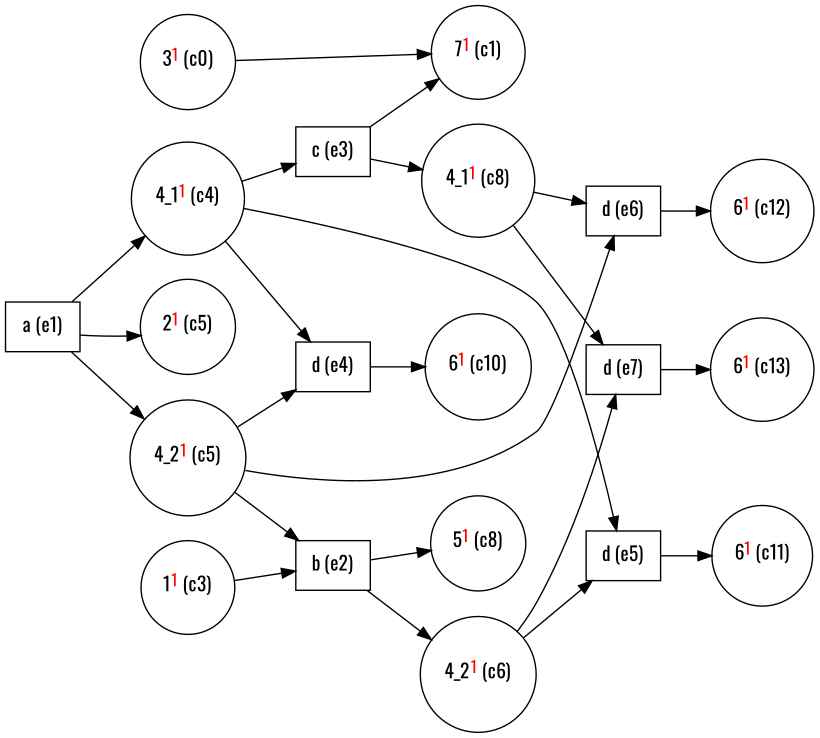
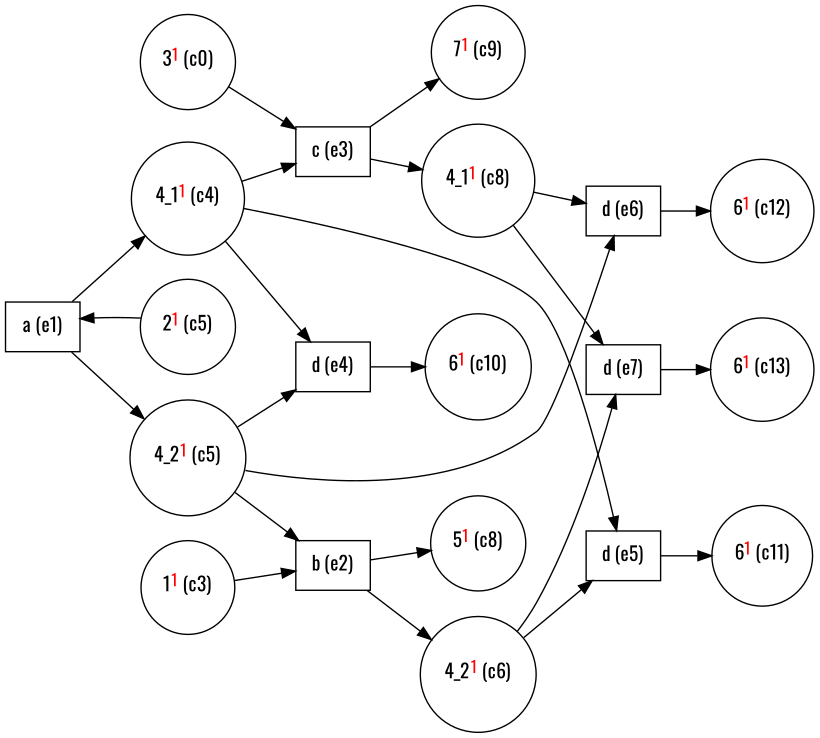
(486, 50) -> (486, 50)
(326, 57) -> (256, 104)
(103, 336) -> (118, 318)
